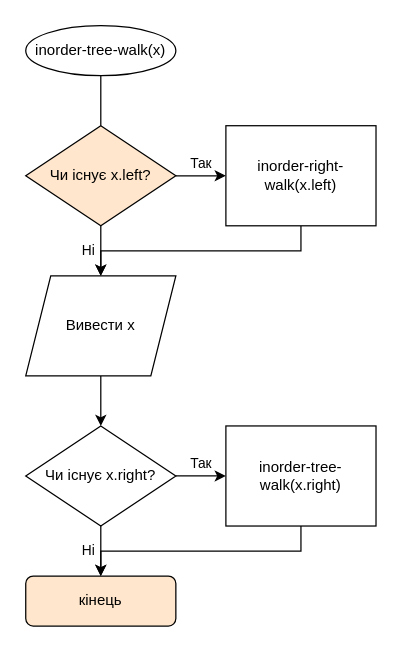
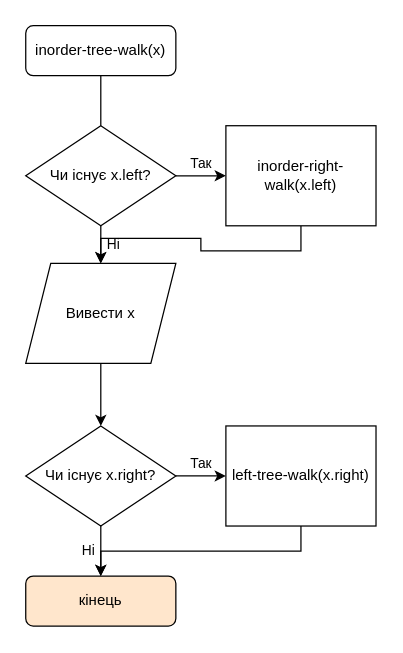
(101, 51) -> (101, 51)
(101, 176) -> (101, 176)
(101, 326) -> (101, 313)
(301, 476) -> (301, 476)
